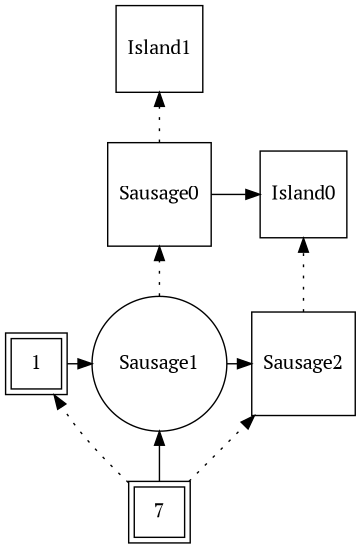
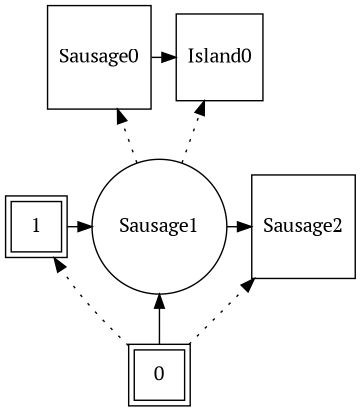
(159, 49) -> none
(303, 282) -> (191, 138)
(159, 512) -> (159, 375)
